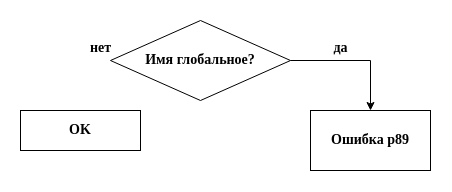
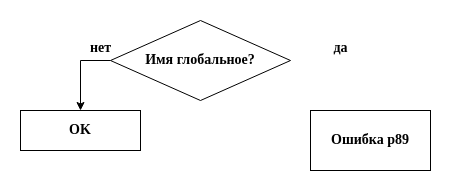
(353, 61) -> none
none -> (81, 68)
